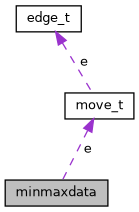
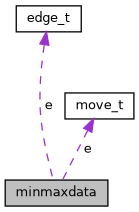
(78, 68) -> (41, 113)
